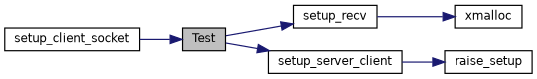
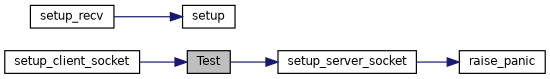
(489, 17) -> (209, 17)
(254, 31) -> none
(335, 62) -> (347, 62)
(489, 62) -> (502, 62)
